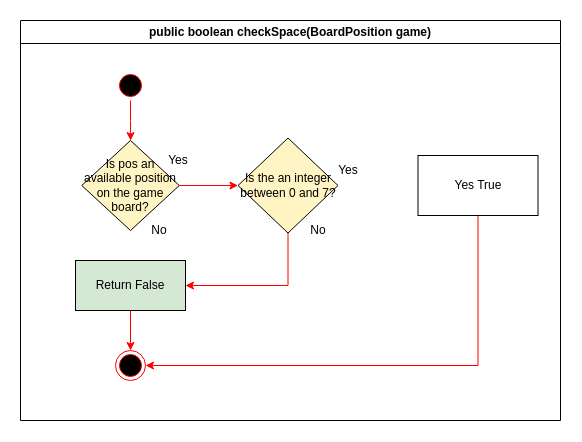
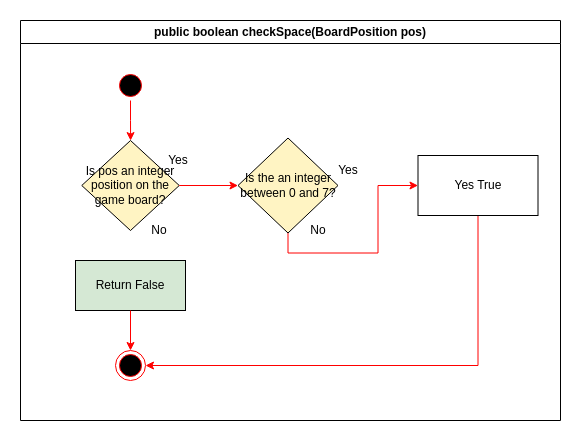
(291, 33) -> (291, 33)
(131, 186) -> (131, 186)
(257, 286) -> (378, 249)
